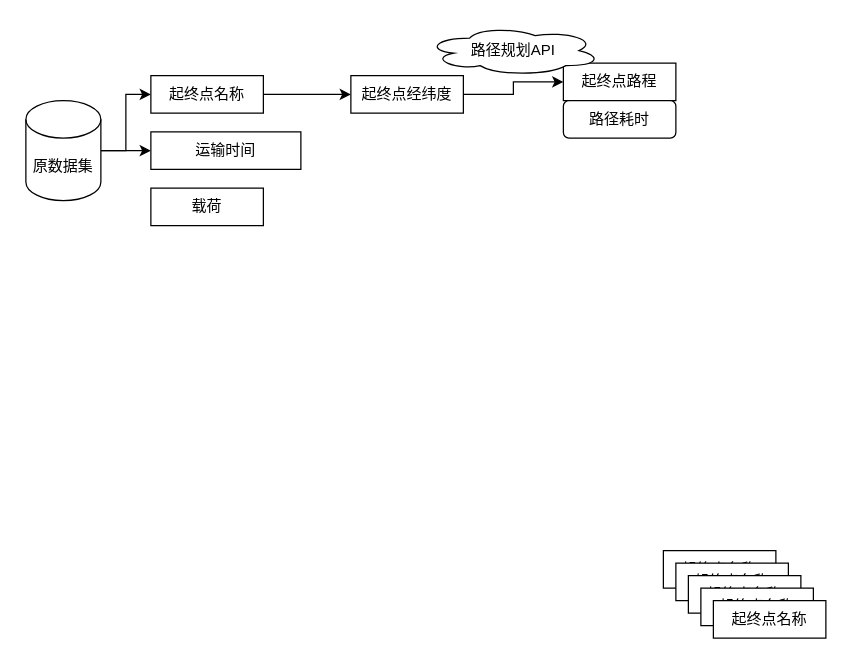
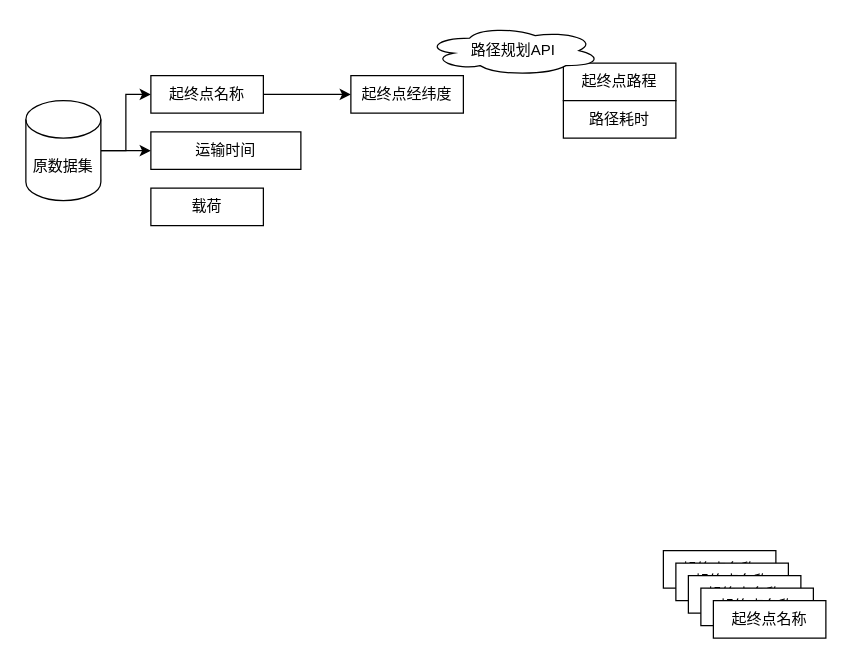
(513, 92) -> none
(619, 119) -> (619, 119)
